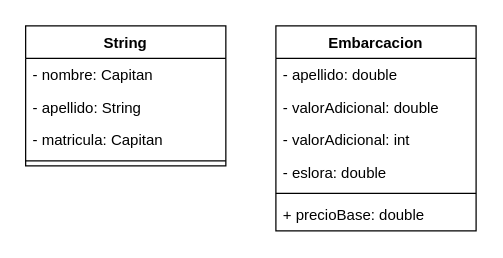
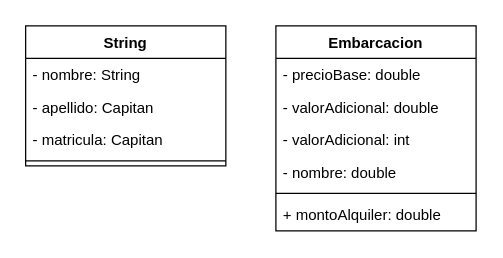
(96, 75) -> (92, 75)
(344, 75) -> (357, 75)
(94, 108) -> (99, 108)
(340, 173) -> (342, 173)
(357, 215) -> (365, 215)
